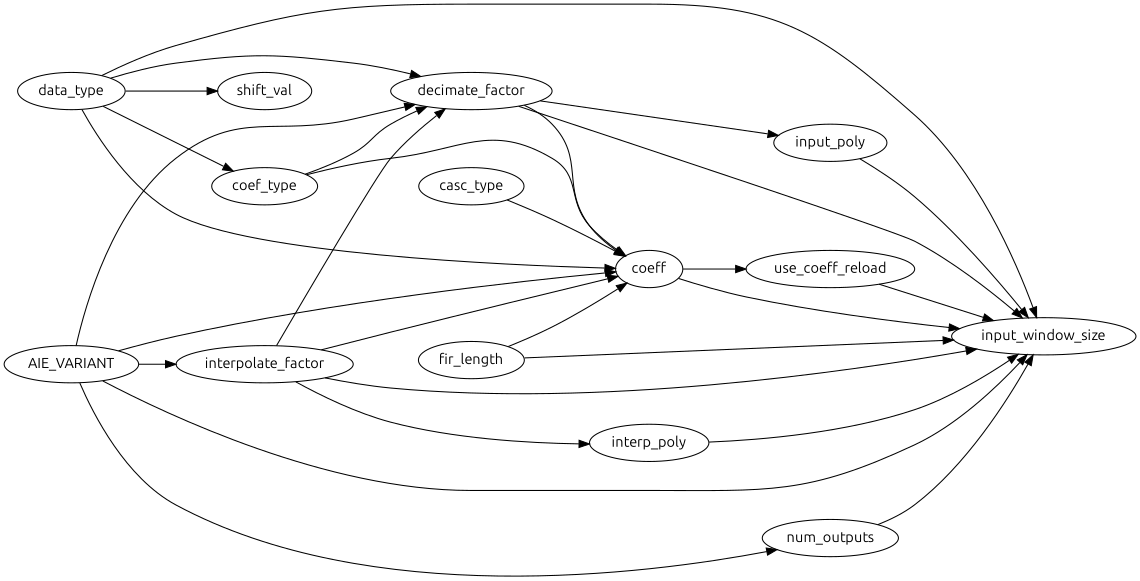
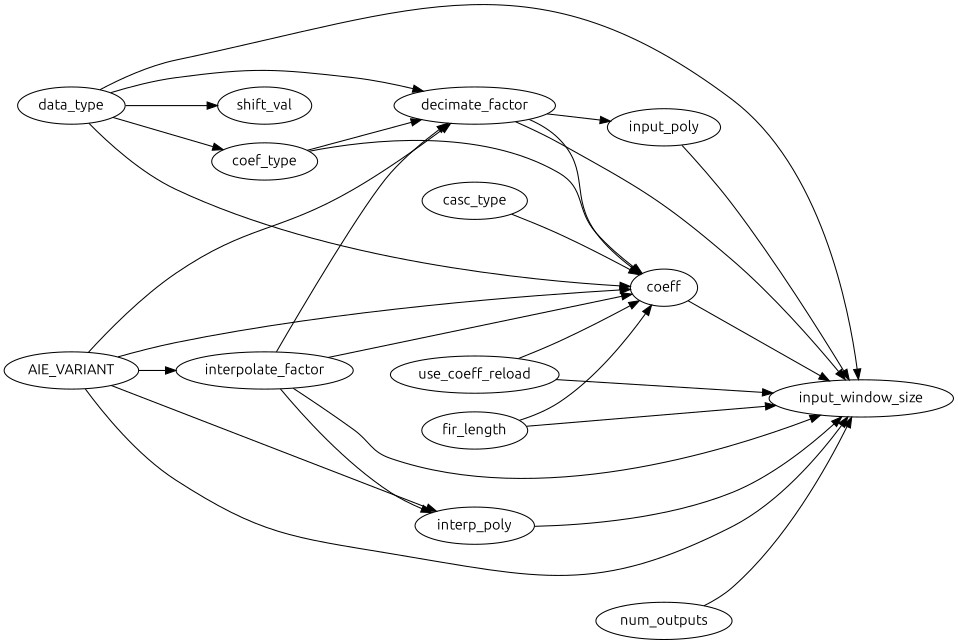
(709, 269) -> (575, 334)
(388, 568) -> (269, 447)
